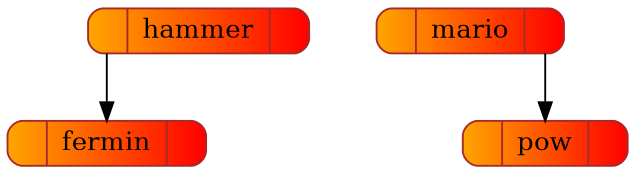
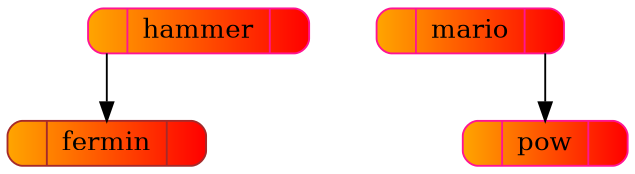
(199, 31) -> (199, 31)
(470, 31) -> (470, 31)
(545, 143) -> (545, 143)
